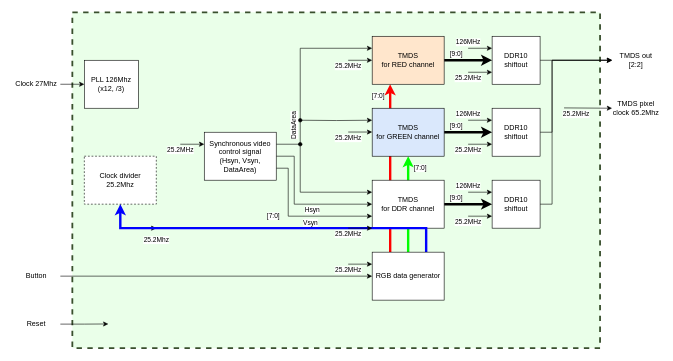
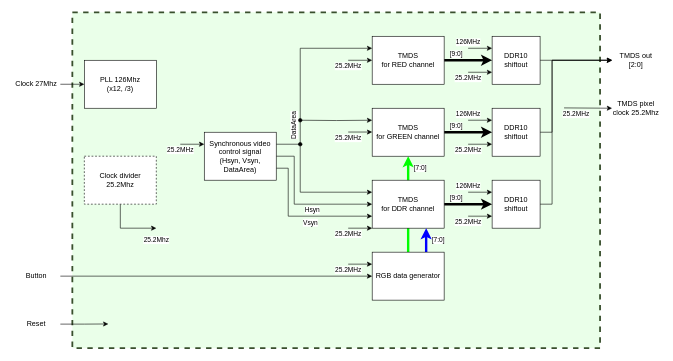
(408, 60) -> (408, 60)
(636, 60) -> (636, 60)
(111, 84) -> (120, 84)
(636, 108) -> (636, 108)
(408, 132) -> (408, 132)
(250, 228) -> (426, 238)
(390, 239) -> none
